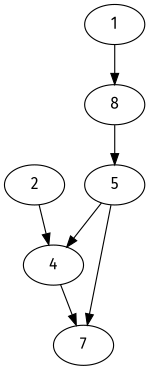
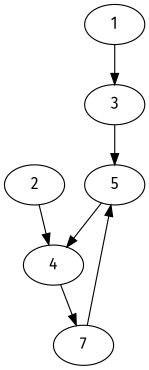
(115, 105) -> (115, 105)
(100, 260) -> (98, 271)
